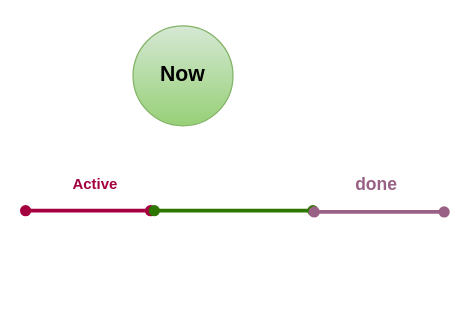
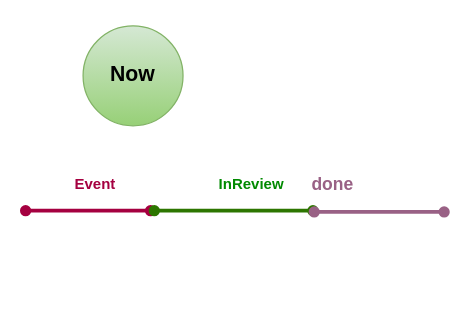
(183, 76) -> (133, 76)
(96, 184) -> (96, 184)
none -> (252, 184)
(377, 184) -> (333, 184)
